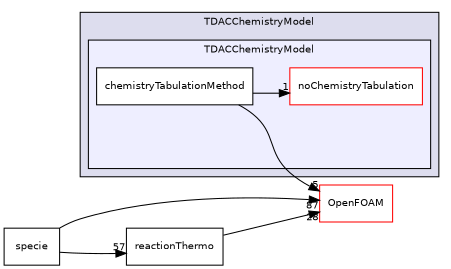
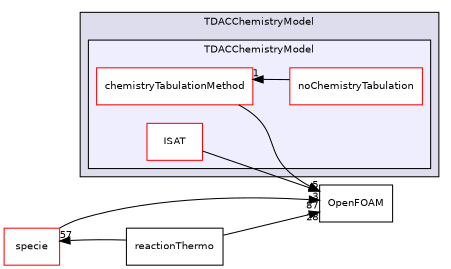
(175, 86) -> (175, 86)
(266, 93) -> (276, 79)
none -> (175, 142)
(356, 203) -> (356, 203)
(32, 247) -> (32, 247)
(88, 253) -> (98, 240)
